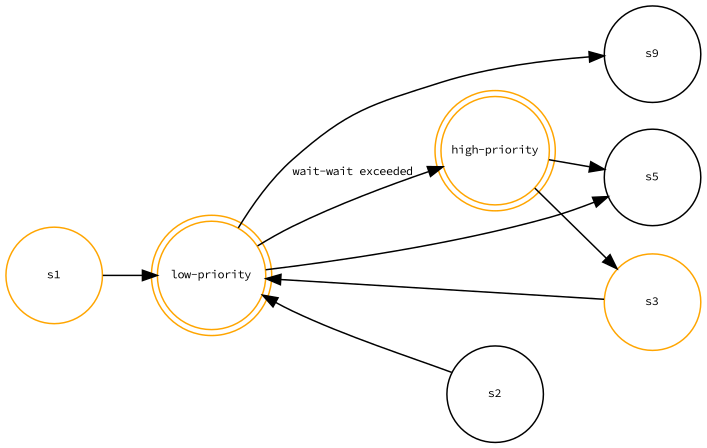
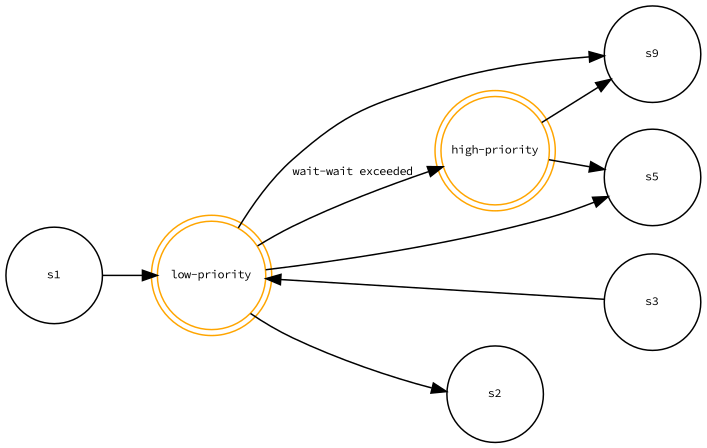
(571, 223) -> (570, 105)
(54, 275) -> (54, 275)
(653, 302) -> (653, 302)
(363, 340) -> (338, 357)
